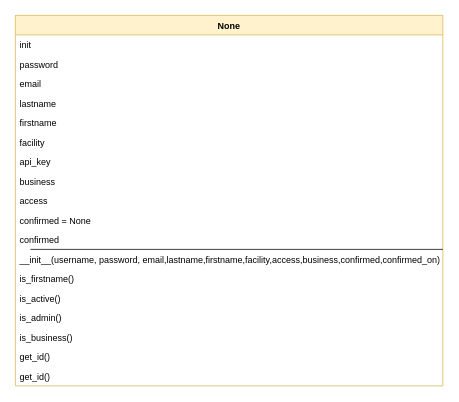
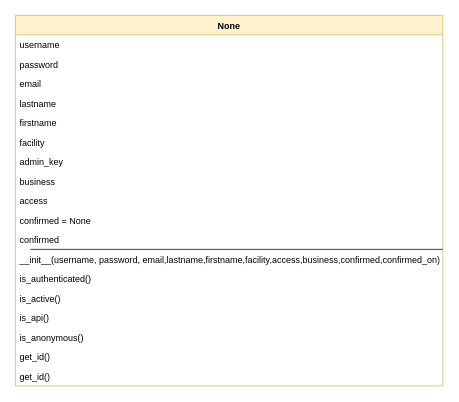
(27, 45) -> (40, 45)
(36, 162) -> (41, 162)
(52, 279) -> (63, 279)
(42, 318) -> (37, 318)
(50, 338) -> (54, 338)
